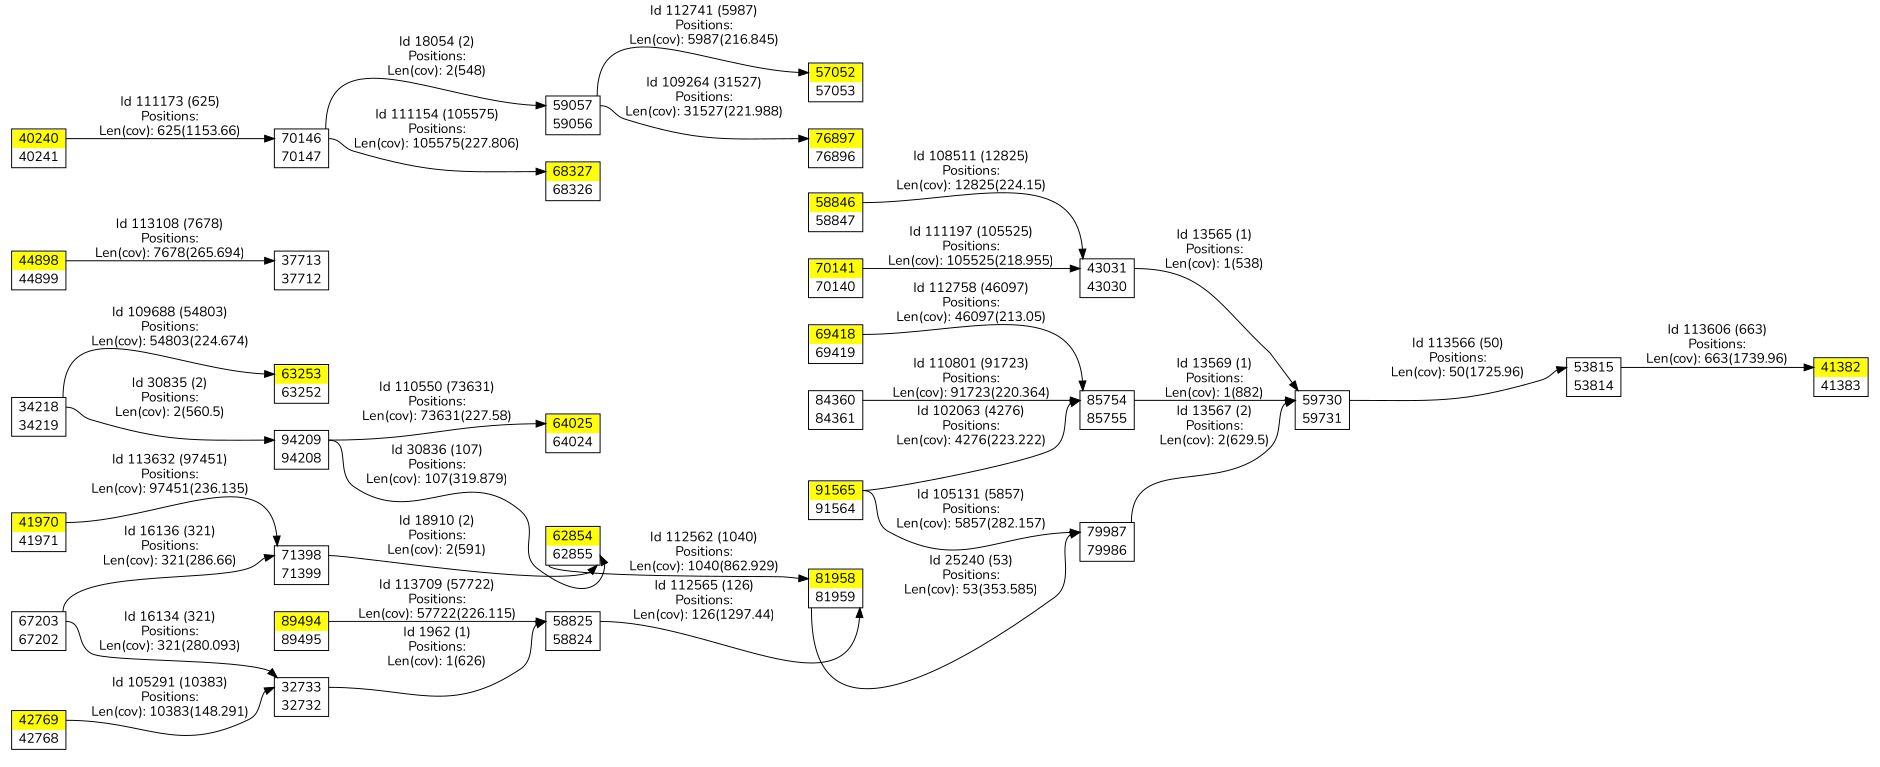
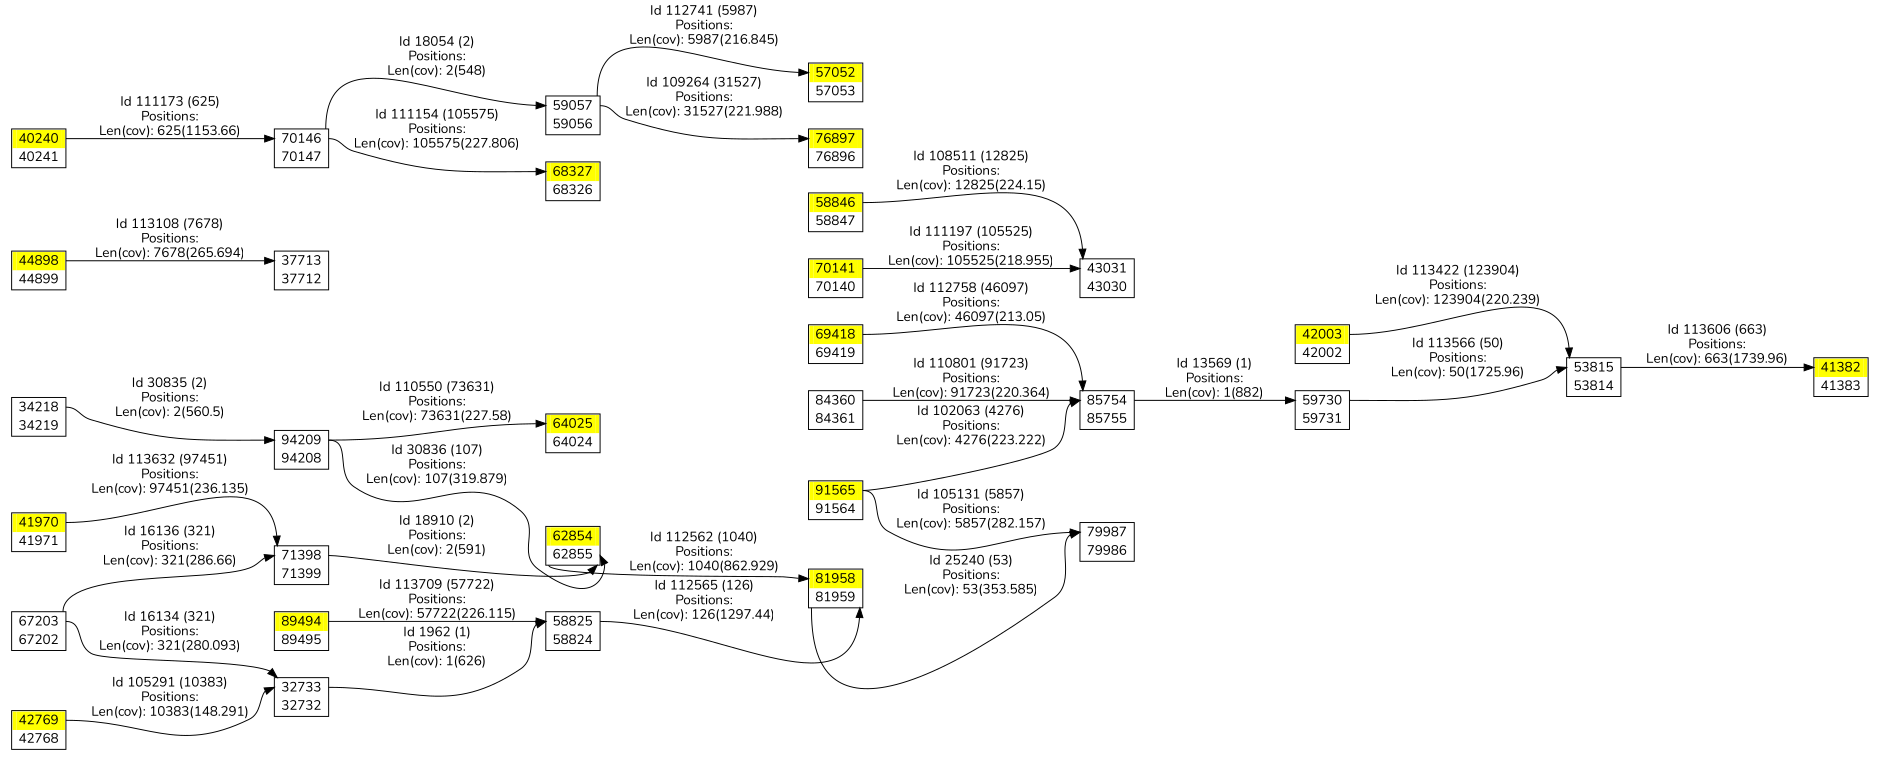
(1225, 307) -> none
none -> (1322, 344)
(301, 384) -> none
(1215, 473) -> none
